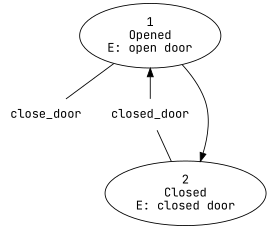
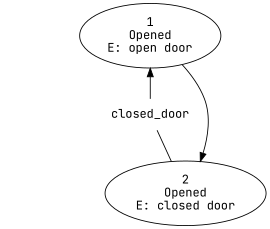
(46, 115) -> none
(186, 193) -> (186, 193)
